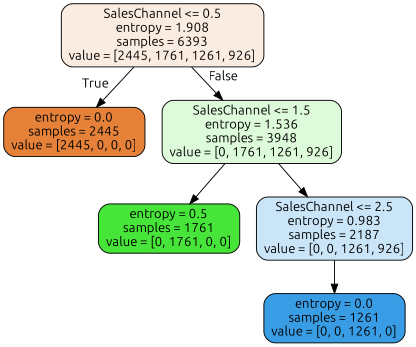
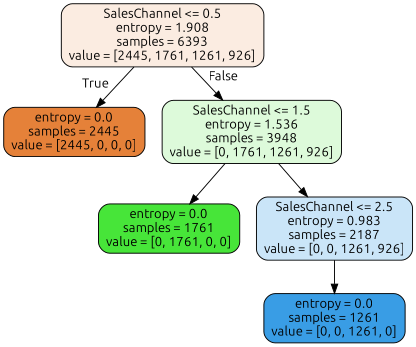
(169, 229) -> (169, 229)
